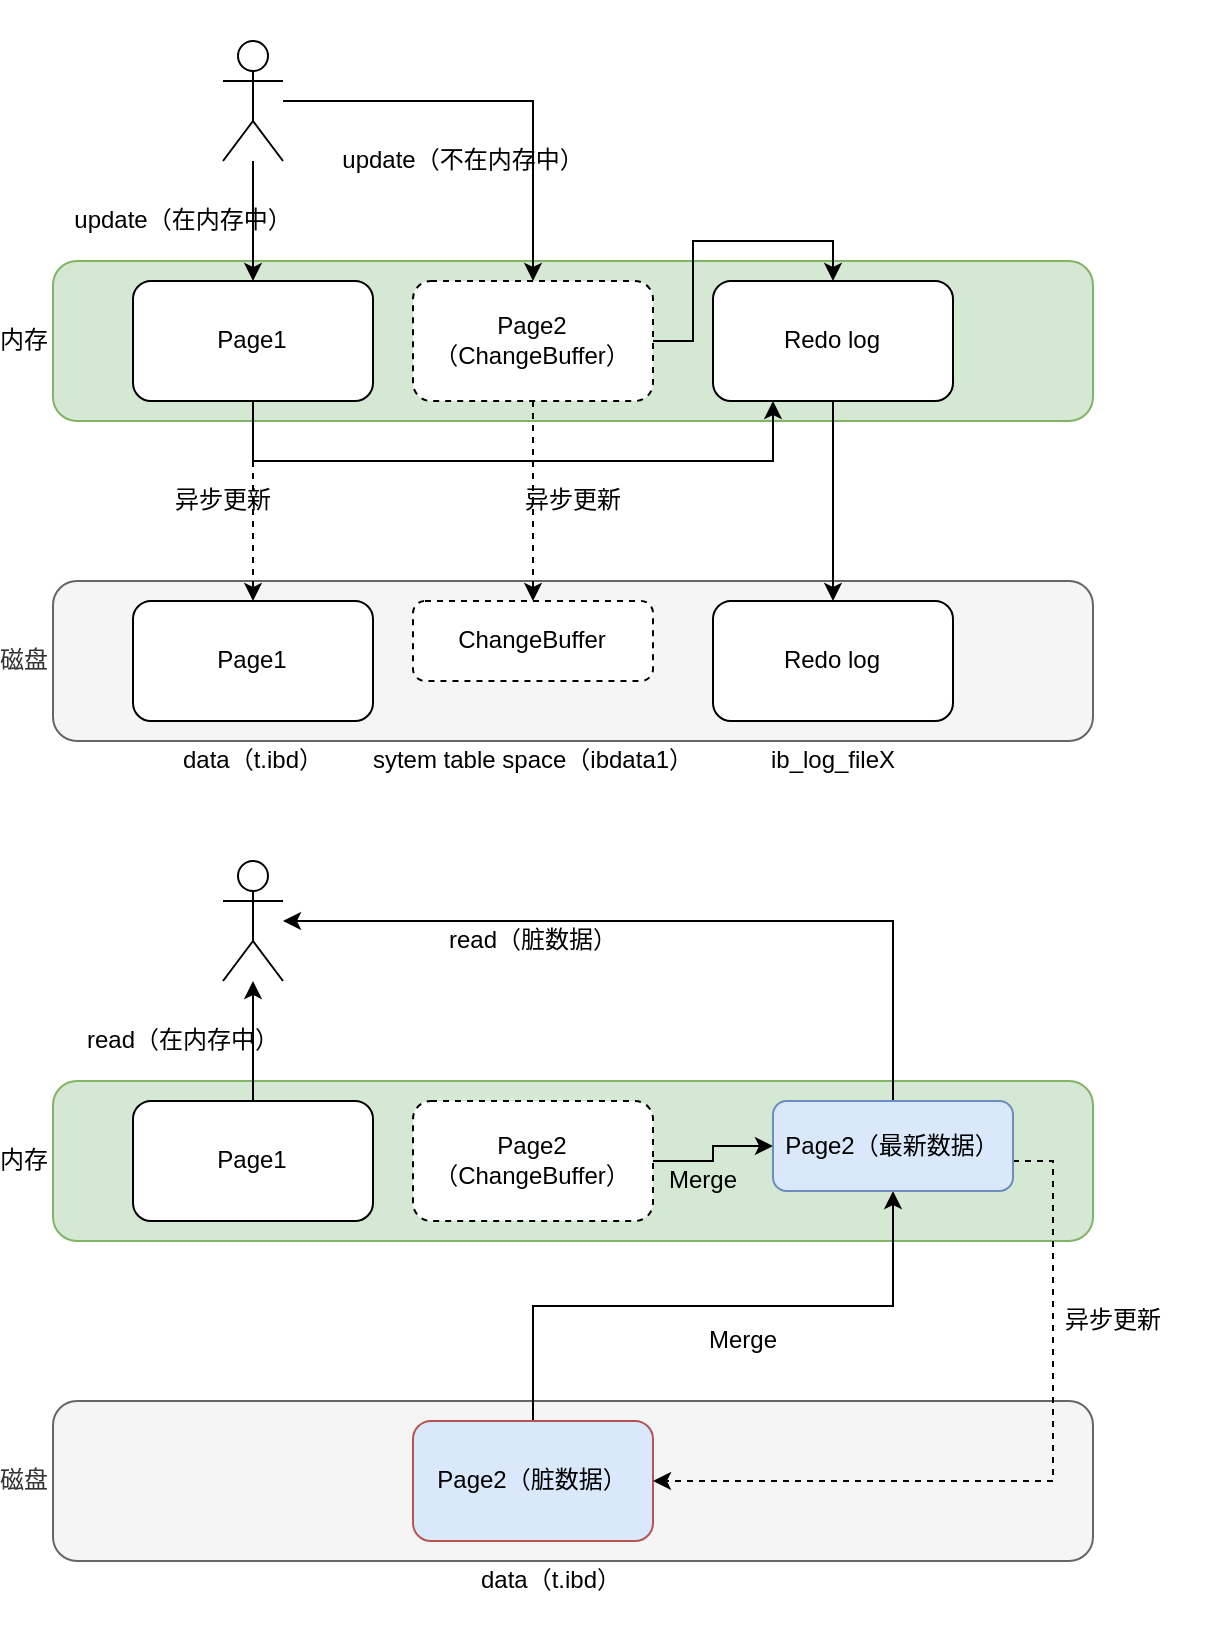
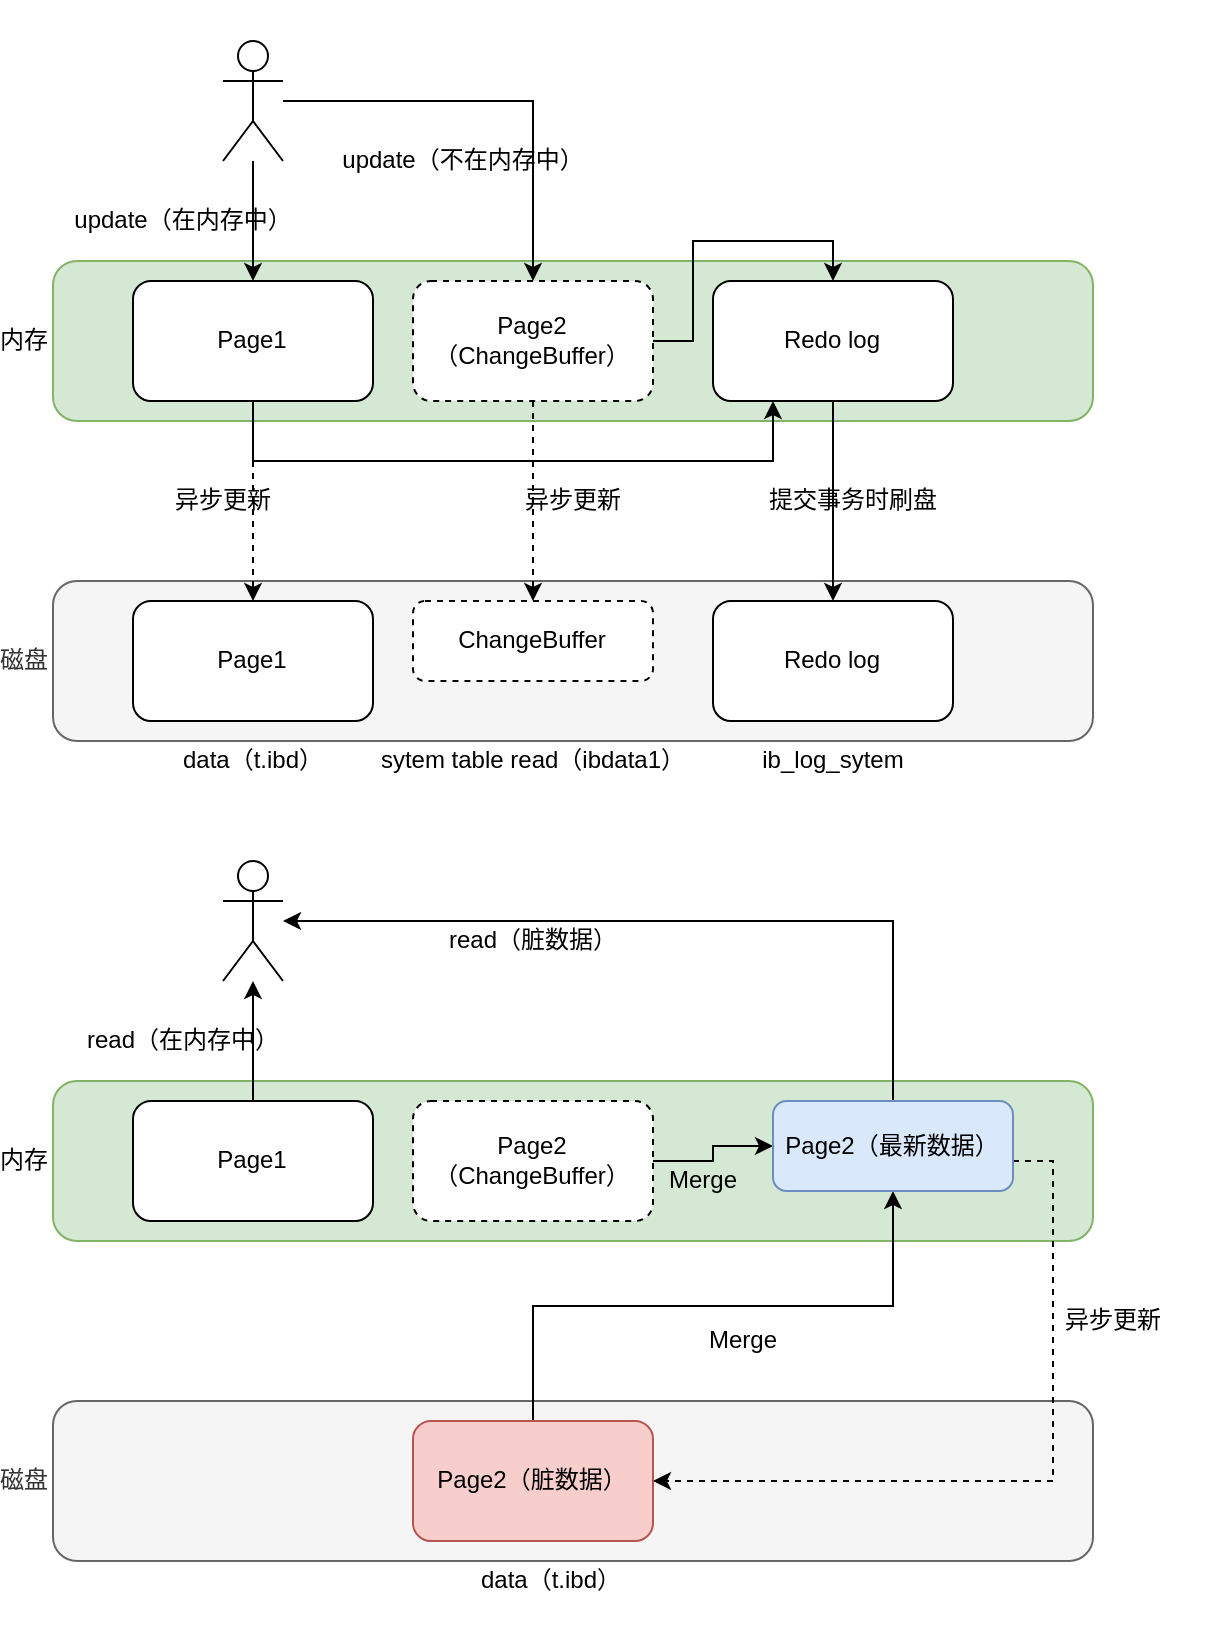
none -> (853, 501)
(534, 761) -> (534, 761)
(834, 761) -> (834, 761)
(533, 1481) -> (533, 1481)
